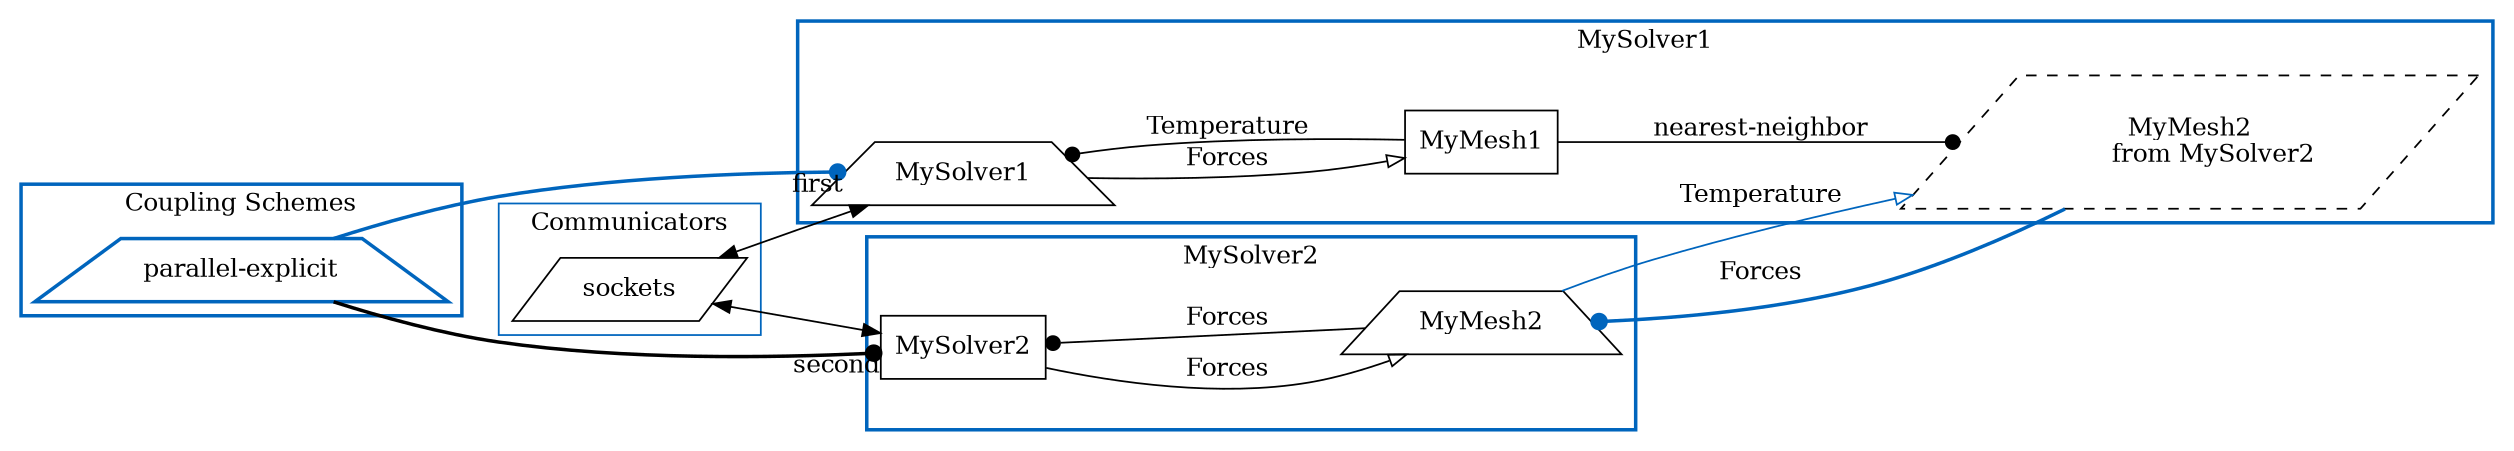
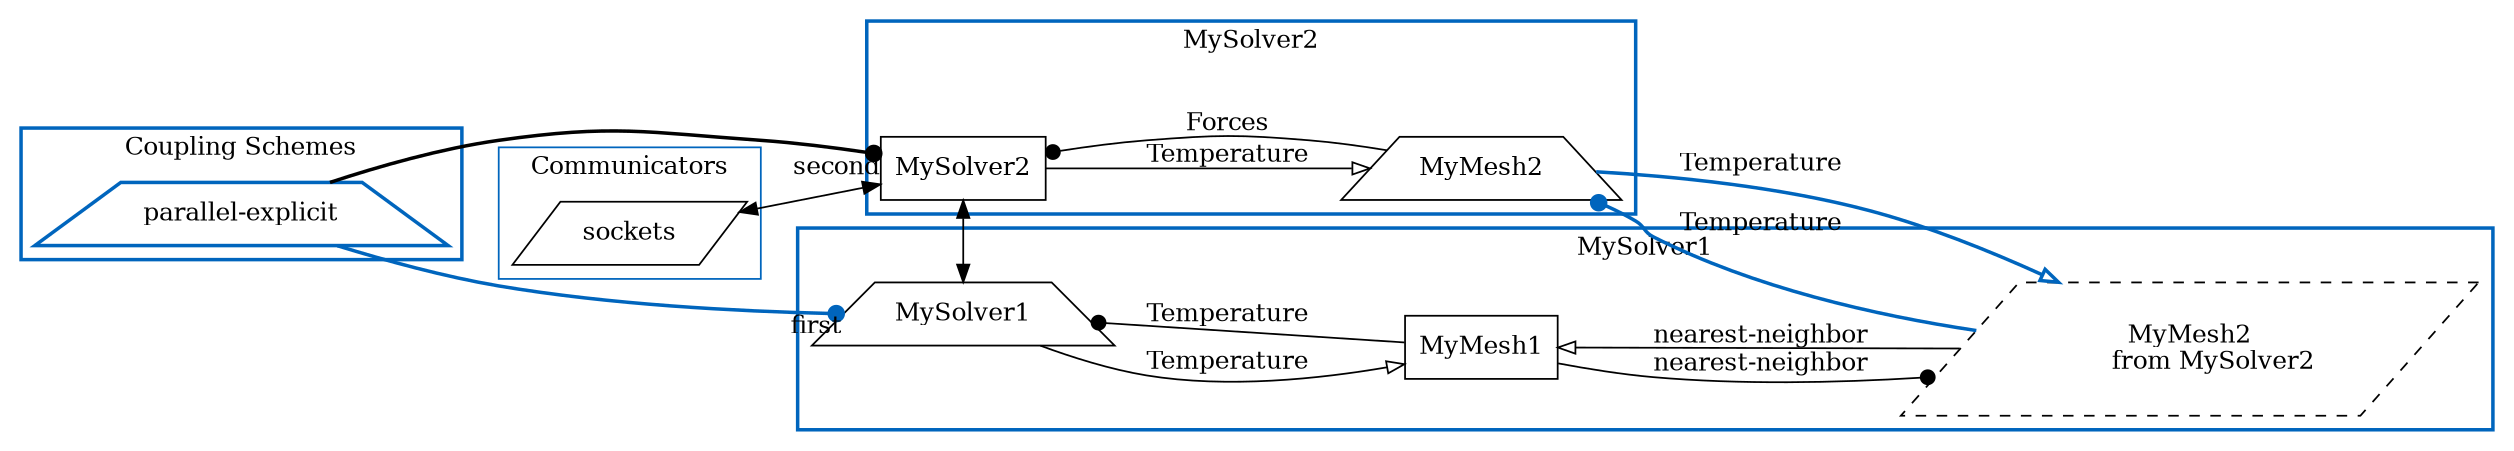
(1228, 159) -> (1228, 362)
(791, 232) -> (963, 241)
(1727, 239) -> (1825, 200)
(1761, 273) -> (1761, 224)
none -> (1768, 348)
(1228, 369) -> (1228, 155)
